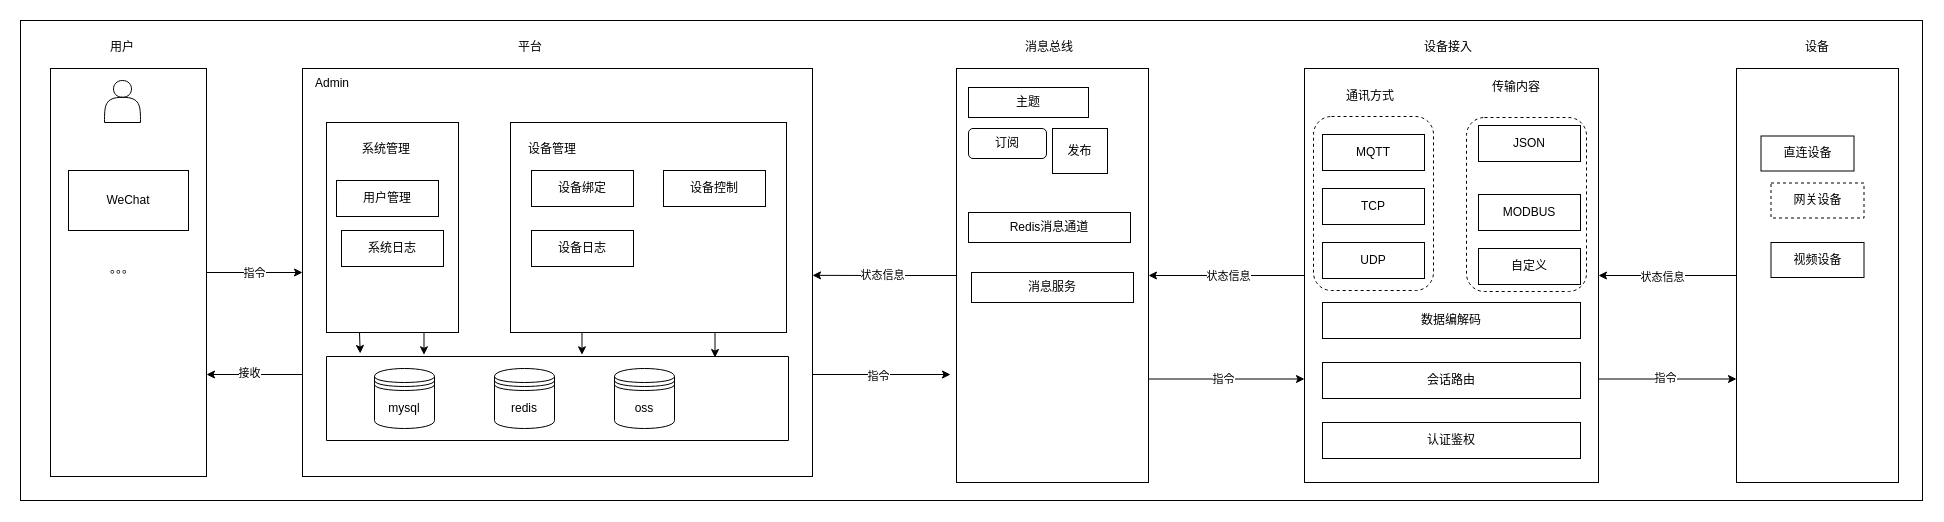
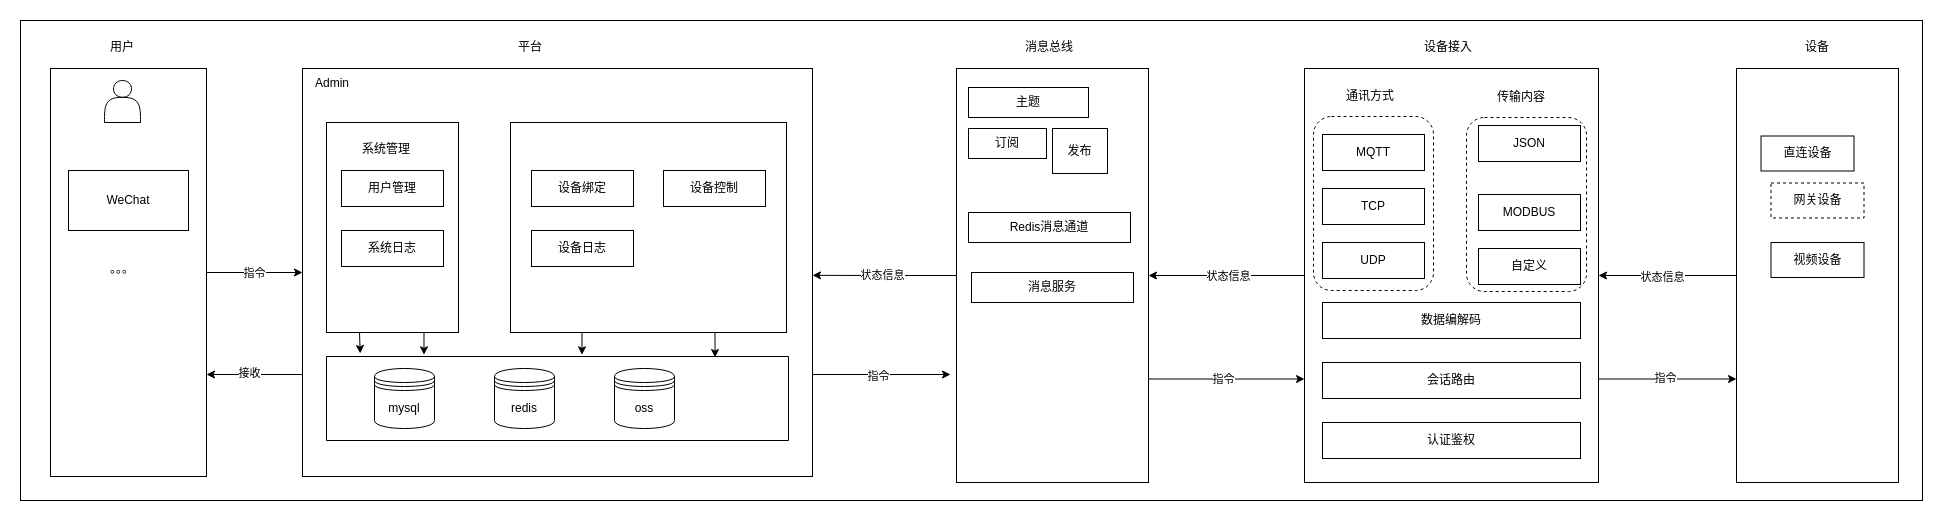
(1517, 88) -> (1522, 98)
(1008, 144) -> (1008, 144)
(553, 150) -> none
(388, 199) -> (393, 189)
